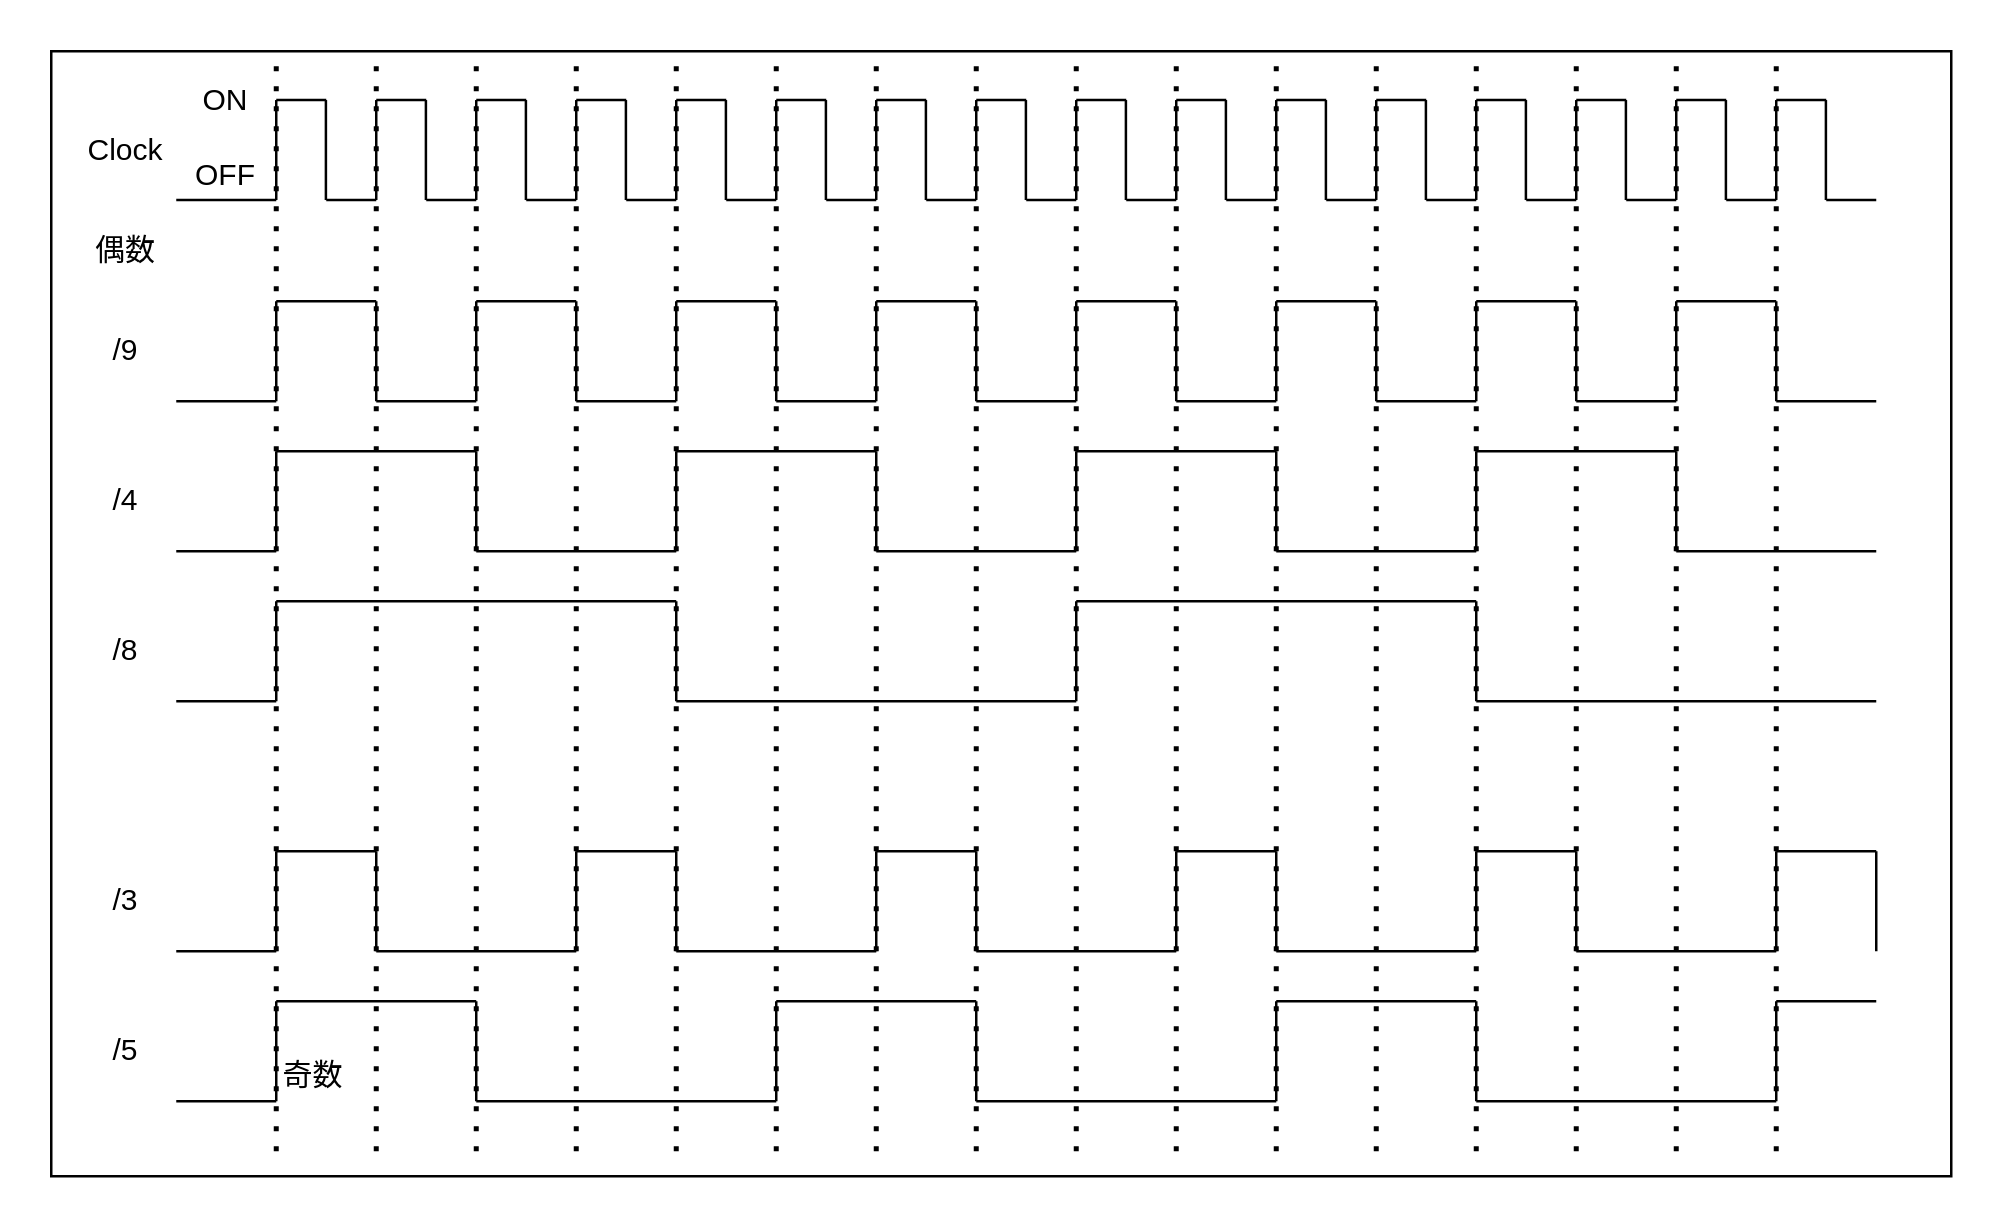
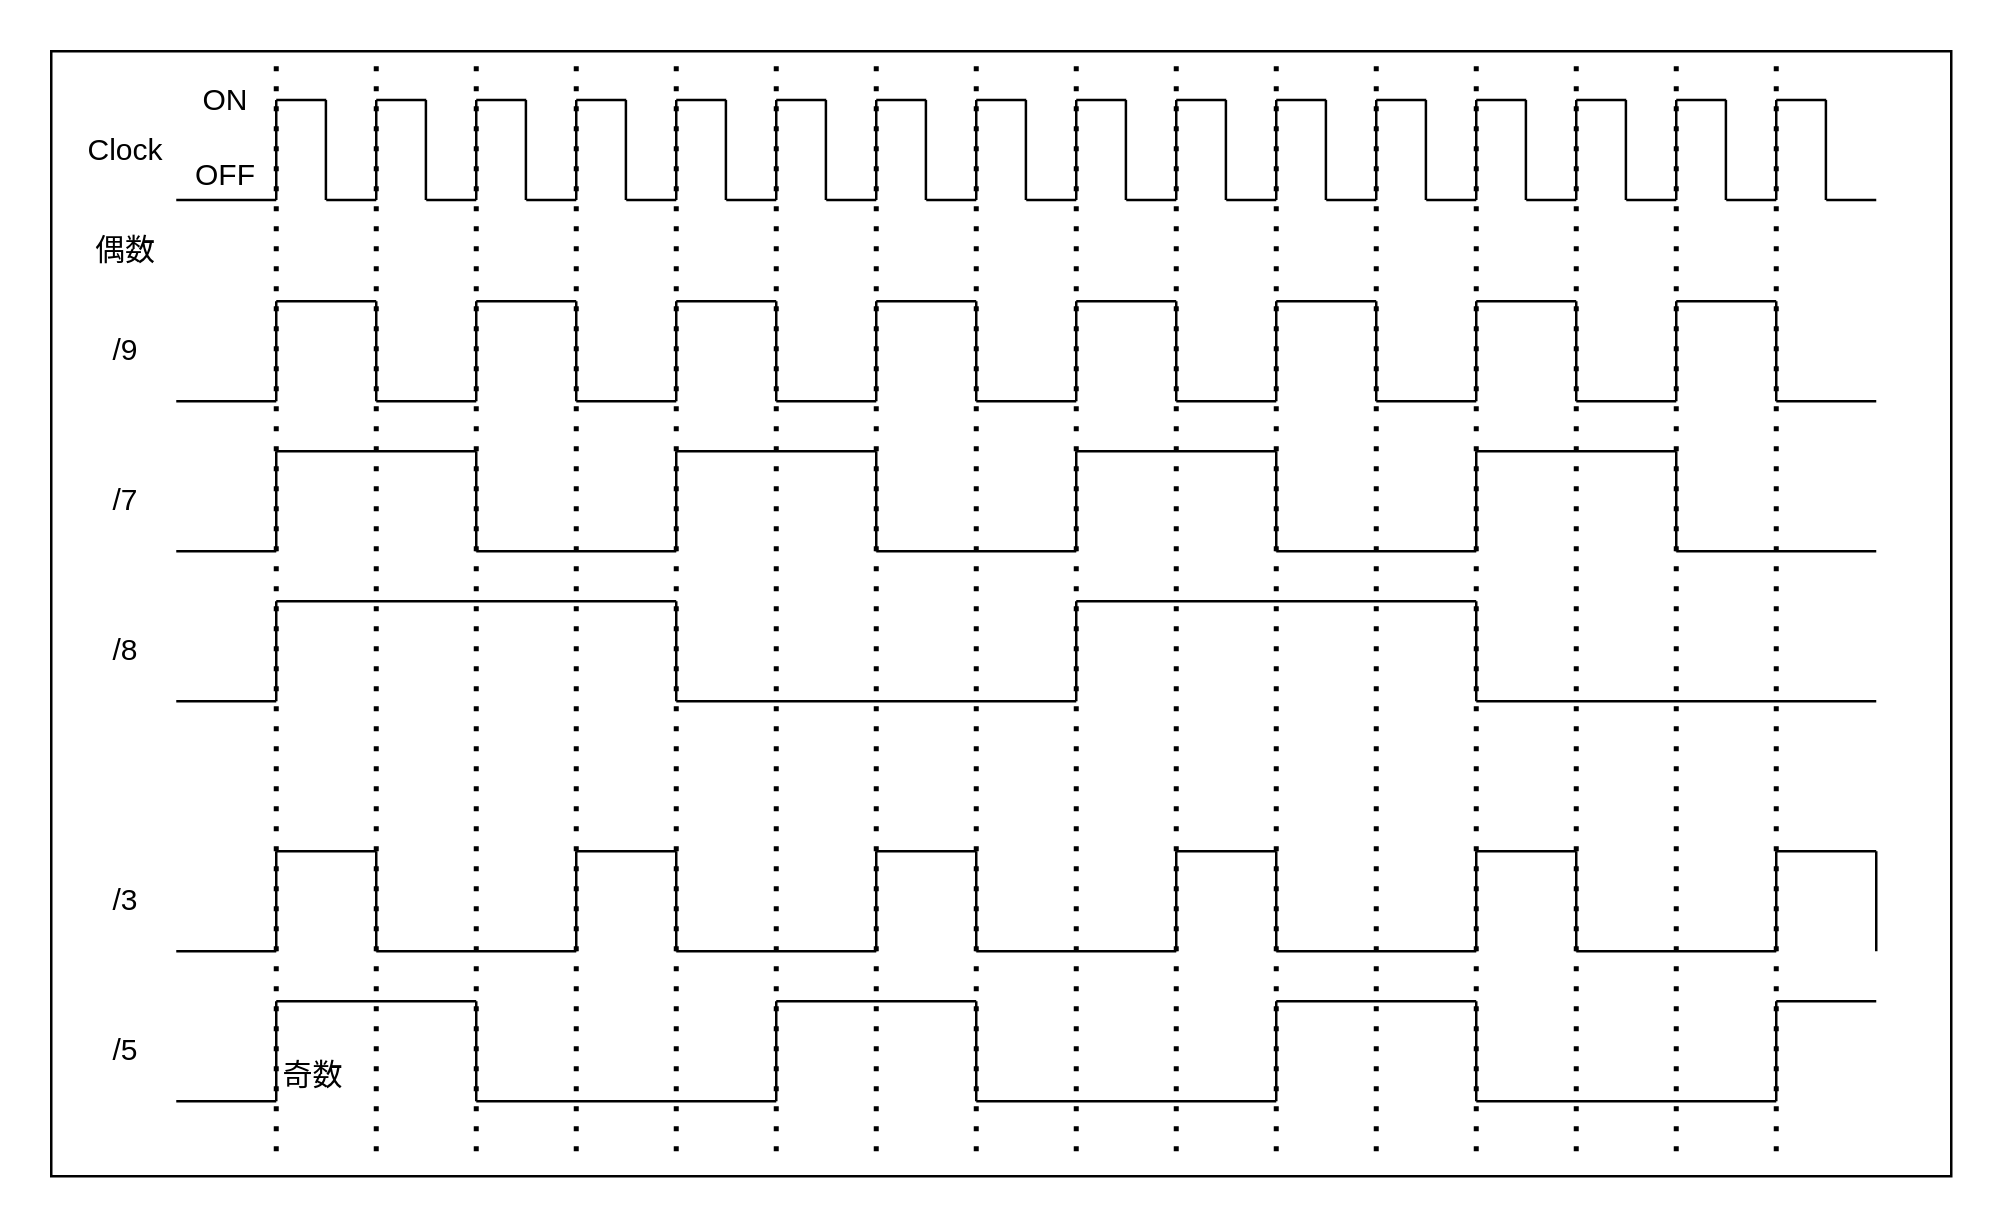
(126, 501) -> (126, 501)
